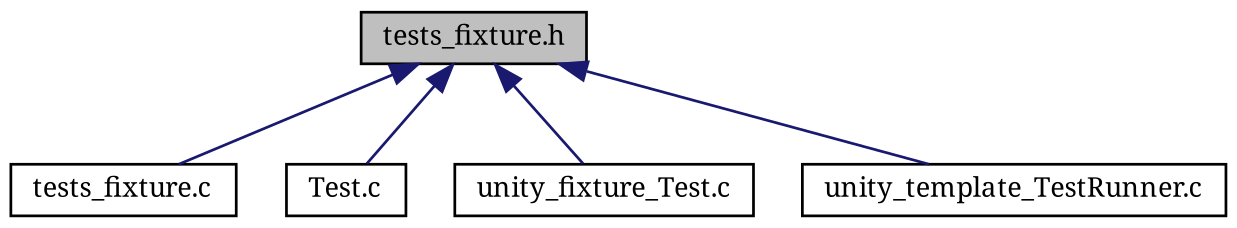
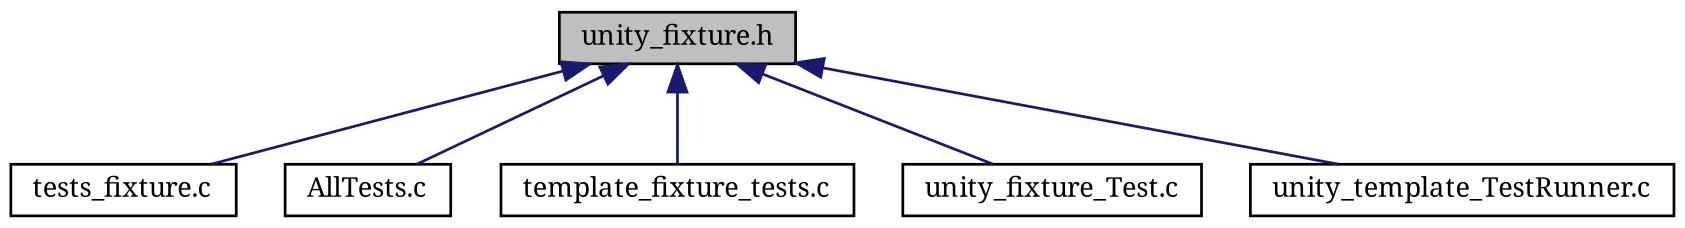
(474, 38) -> (677, 38)
(346, 190) -> (368, 190)
none -> (677, 190)
